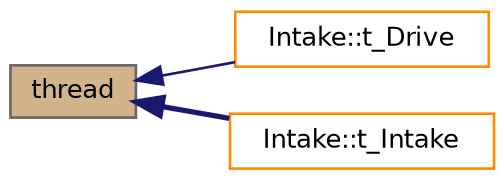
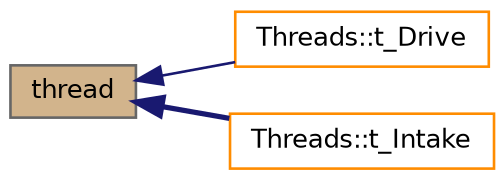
(362, 39) -> (362, 39)
(362, 141) -> (362, 141)
